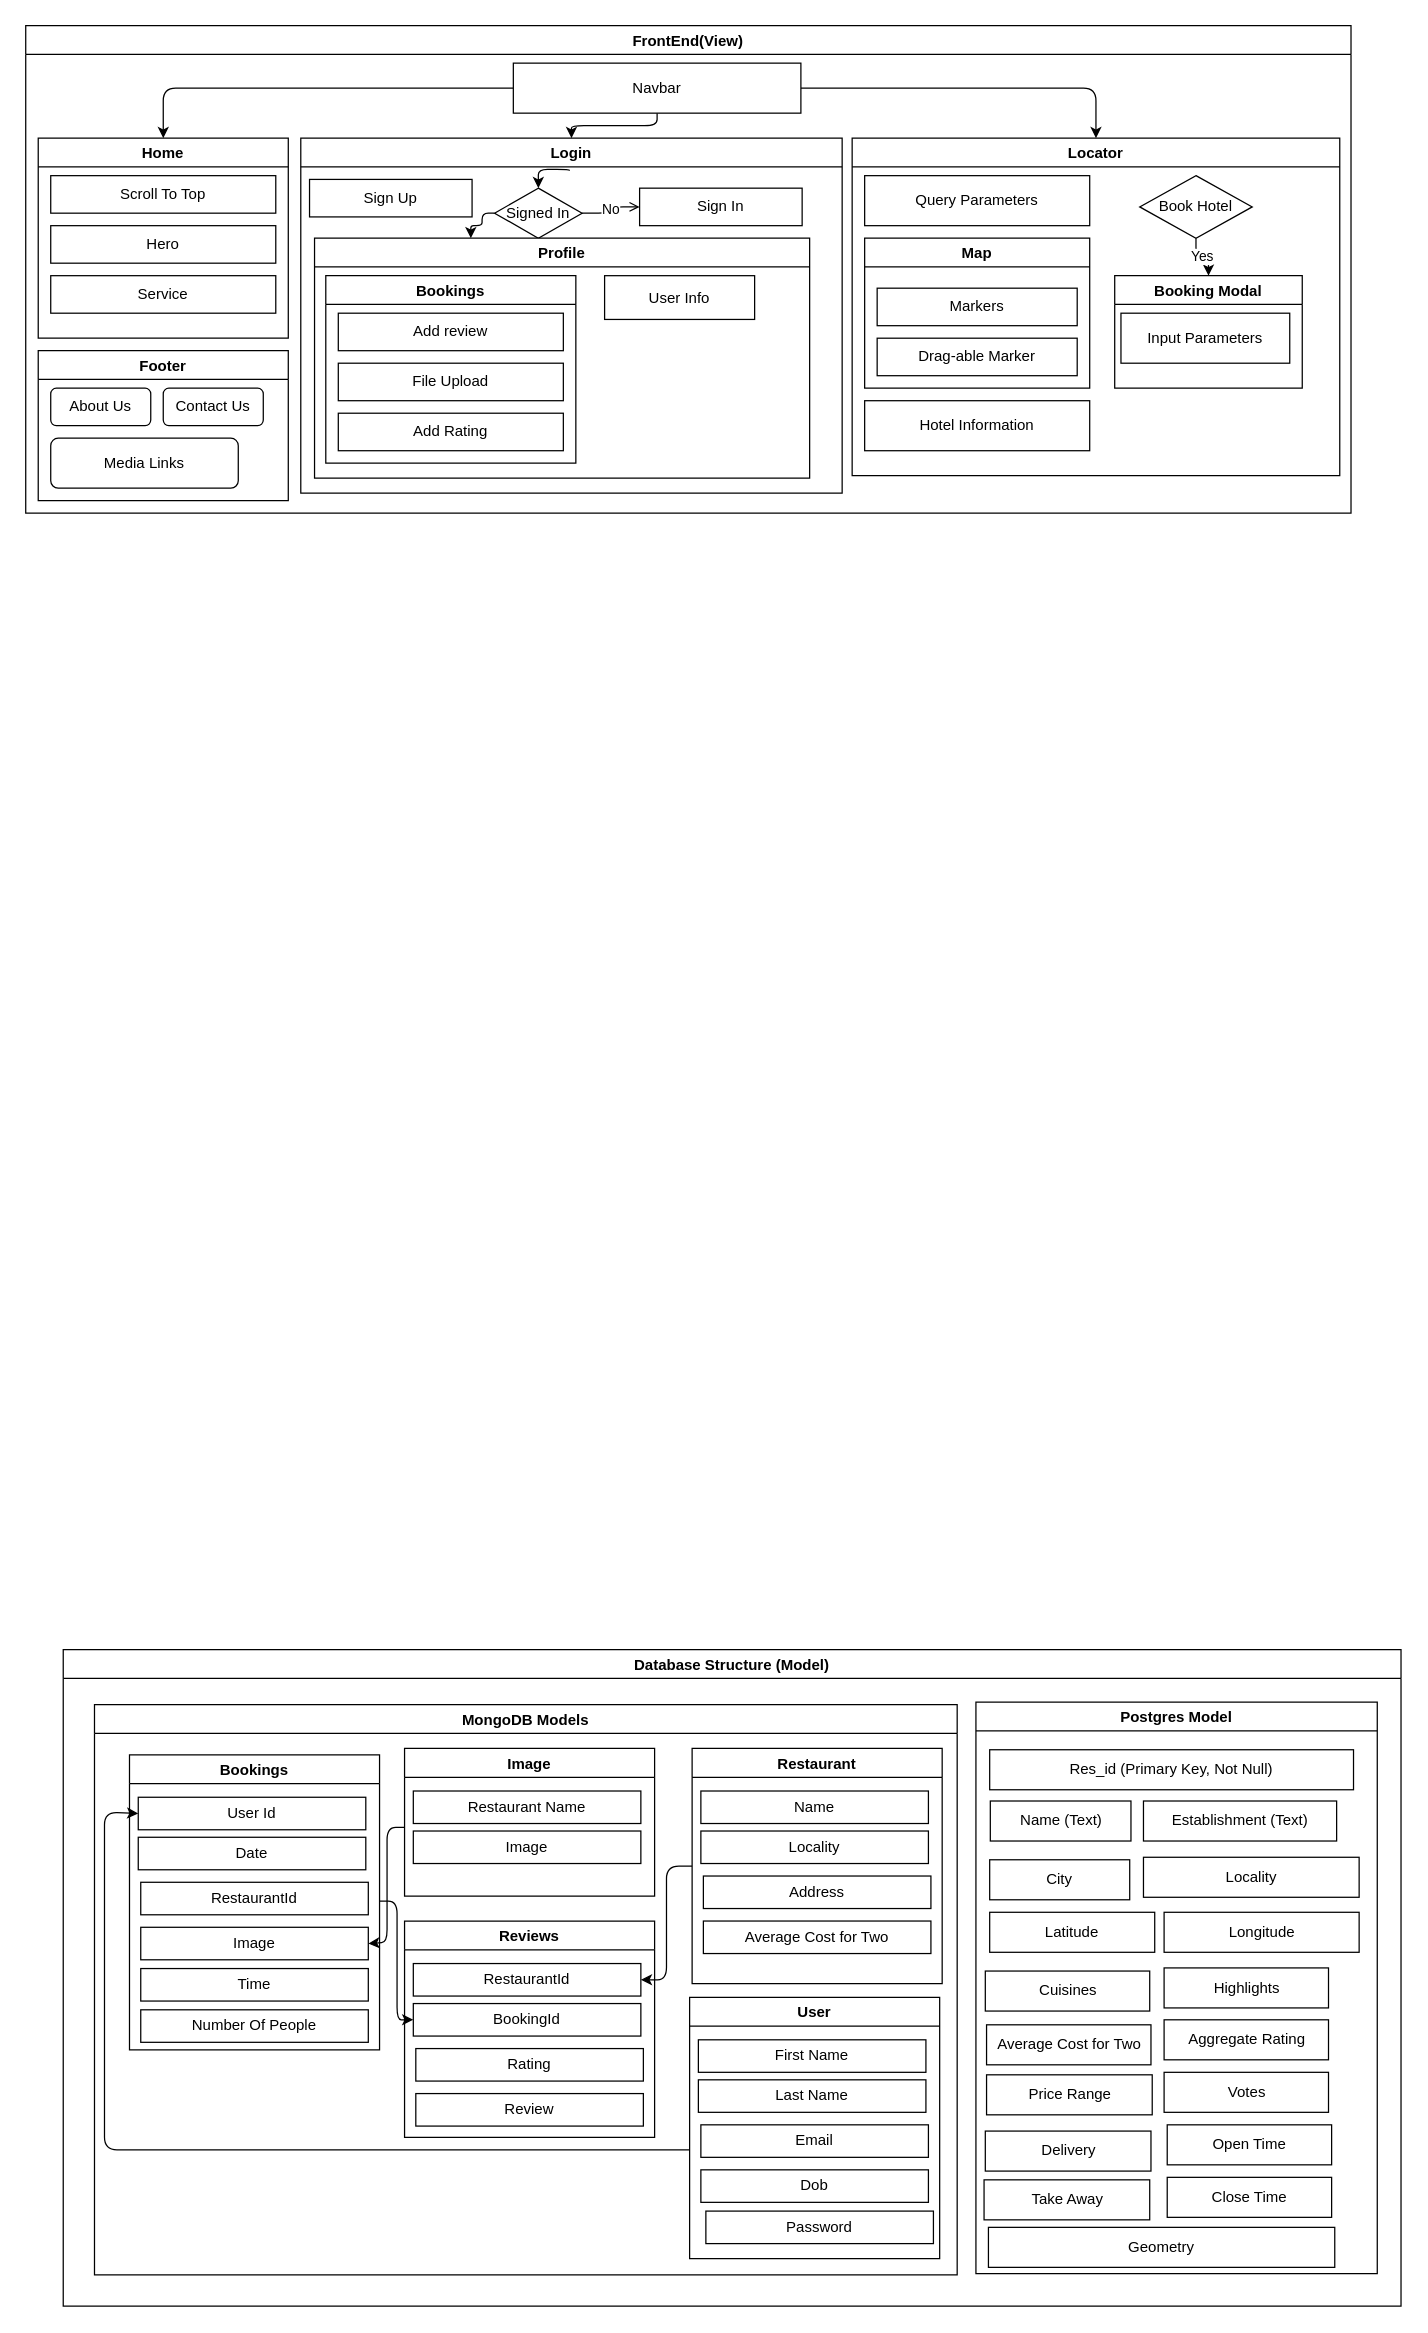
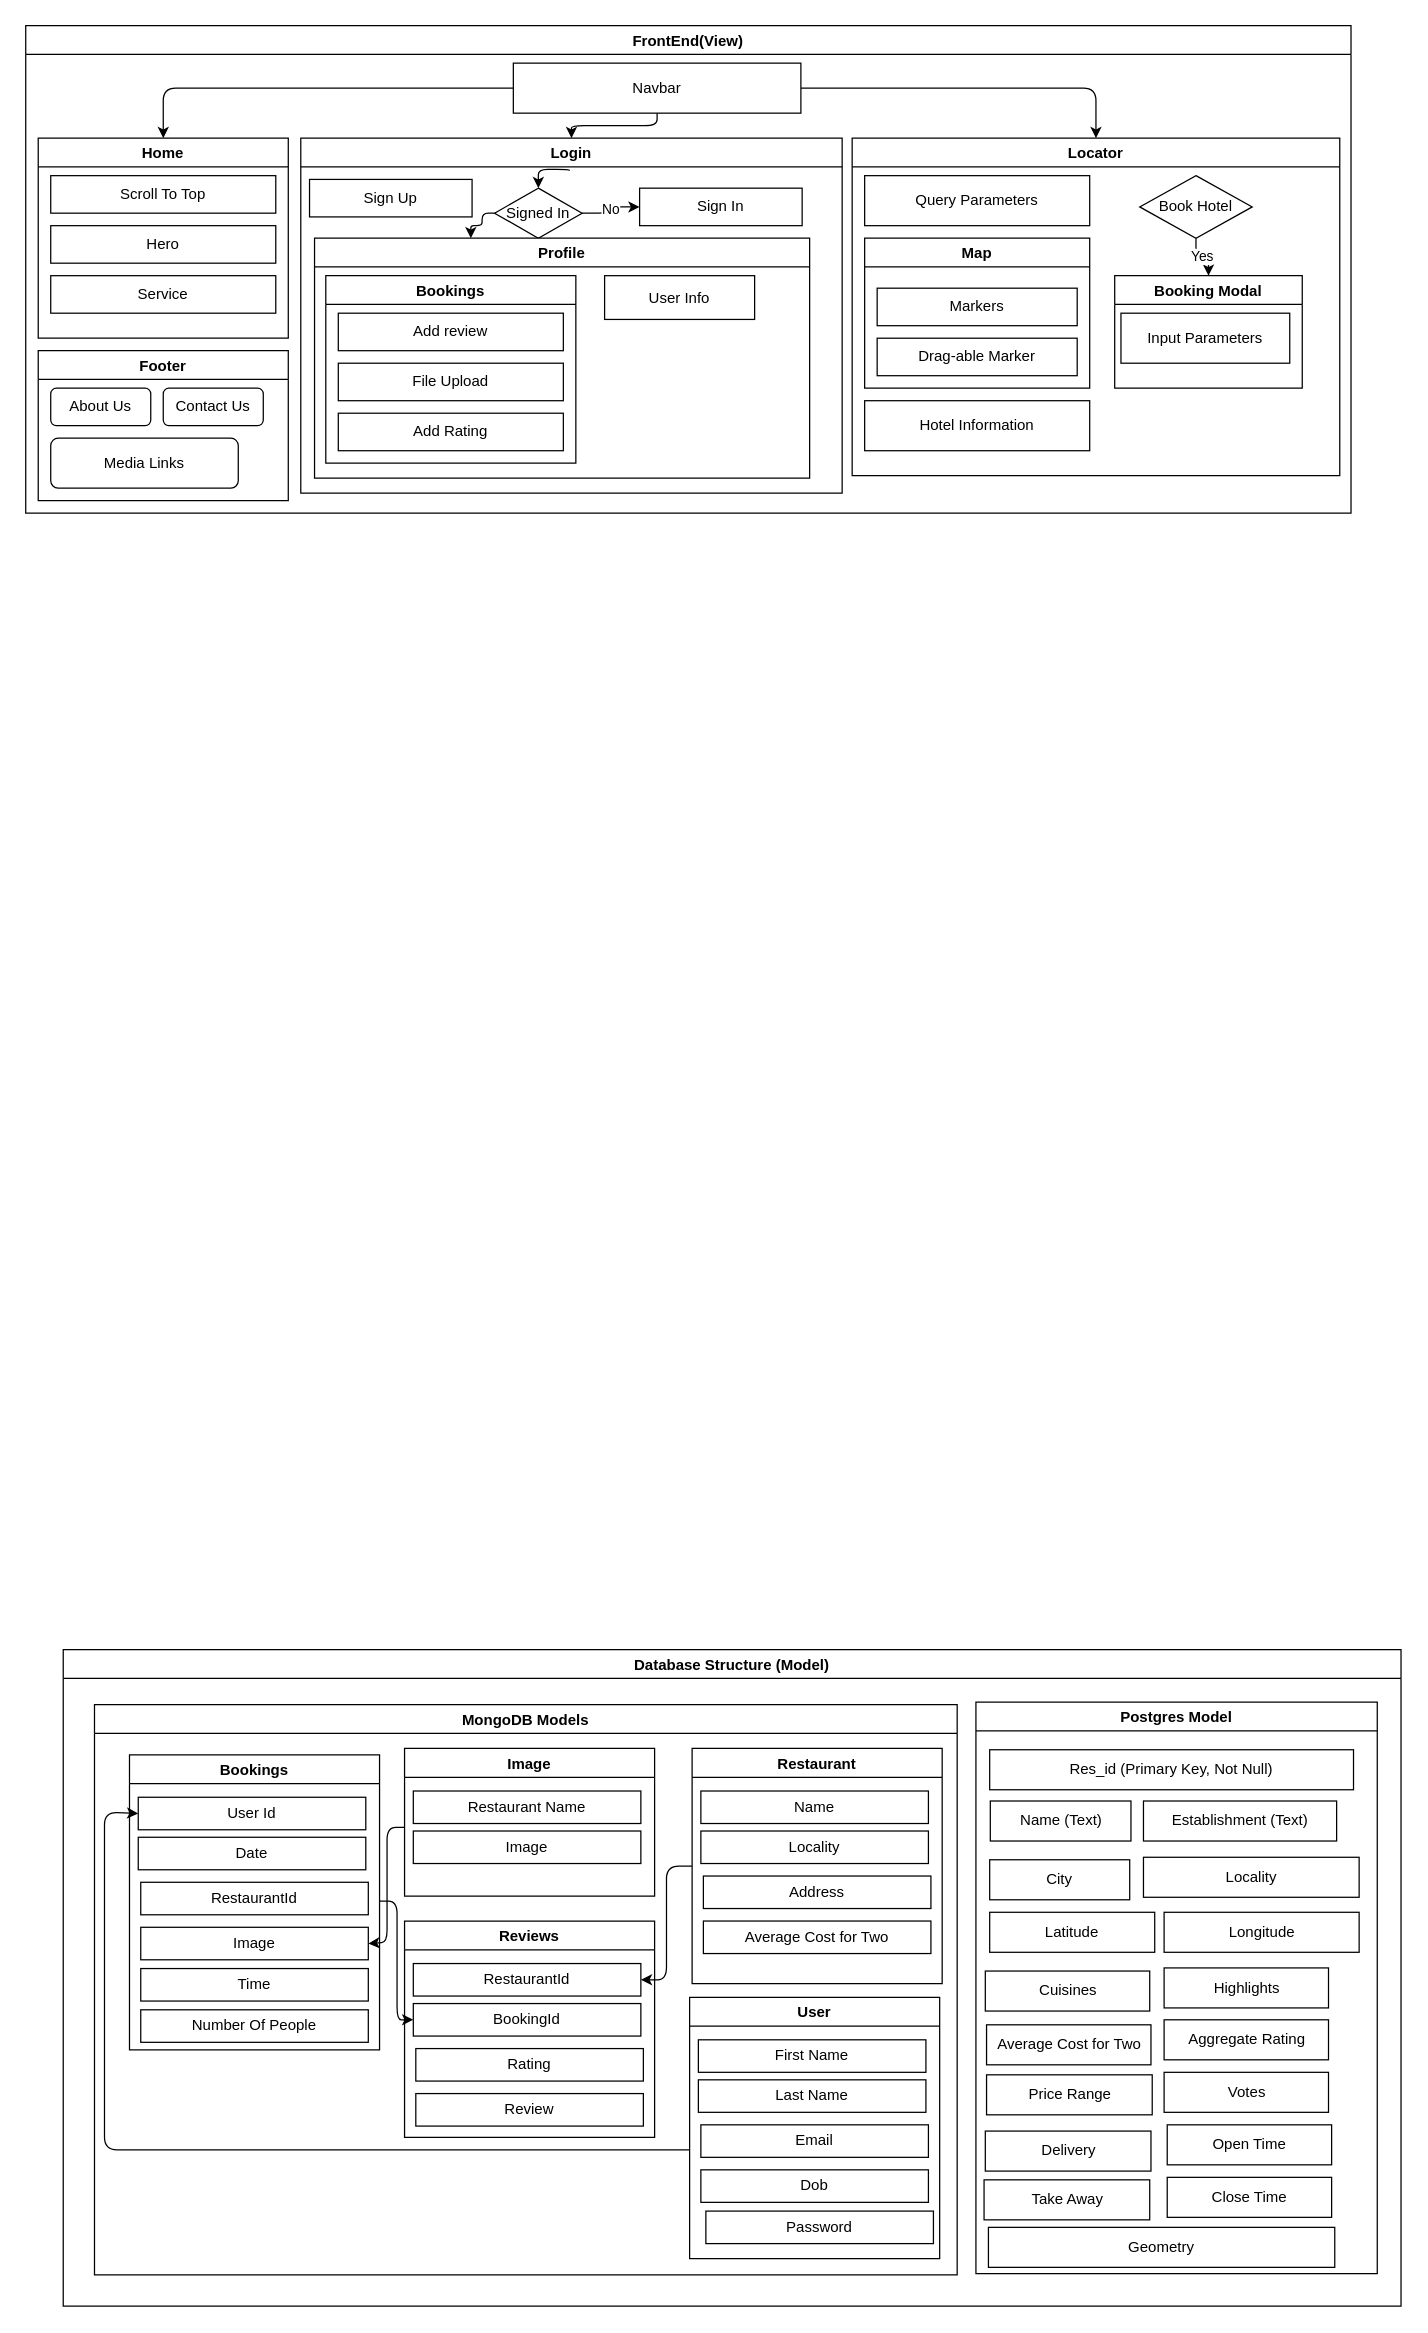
(631, 207) -> (629, 207)
